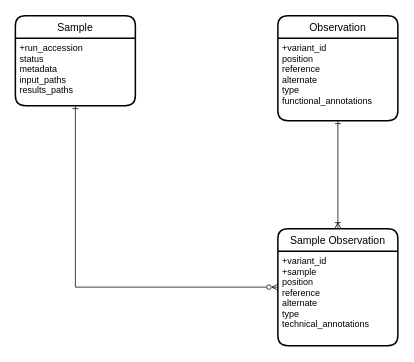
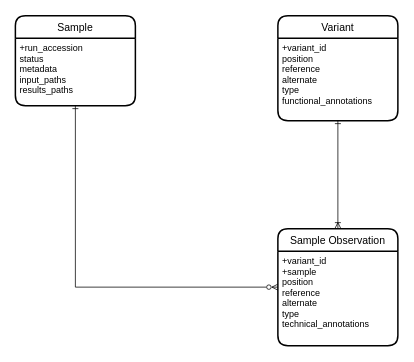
(338, 27) -> (338, 27)
